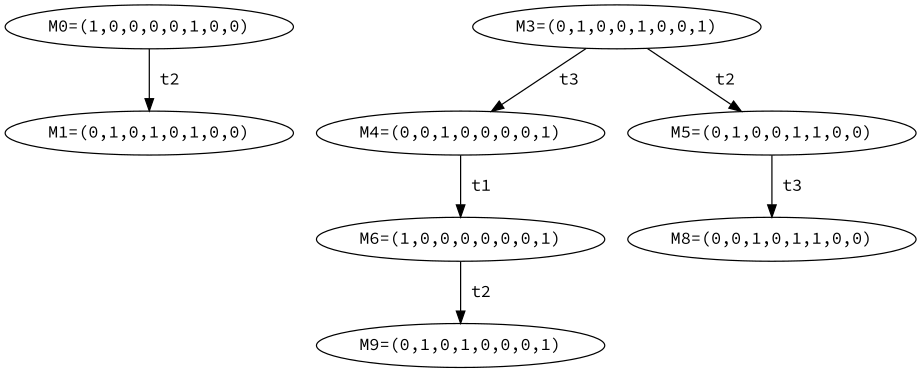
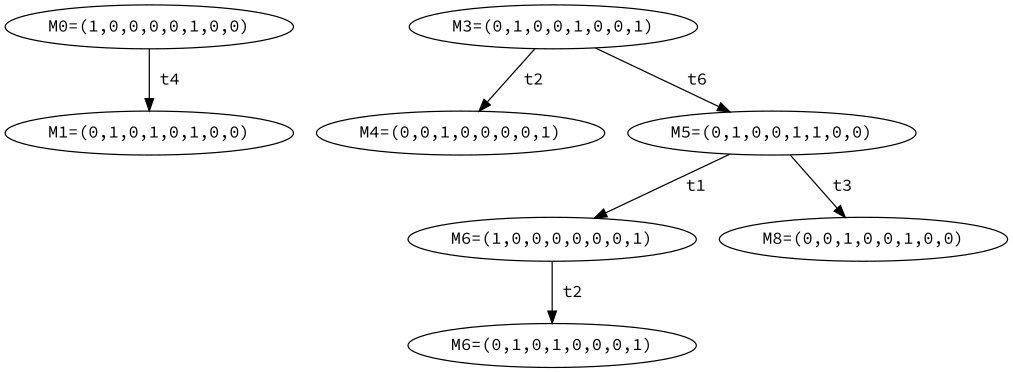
(165, 80) -> (165, 80)
(564, 80) -> (528, 80)
(720, 80) -> (692, 80)
(461, 180) -> (668, 184)
(772, 239) -> (863, 239)
(461, 345) -> (552, 345)
